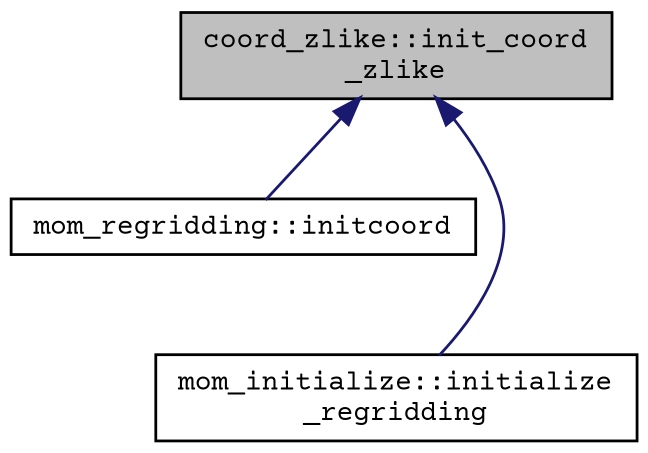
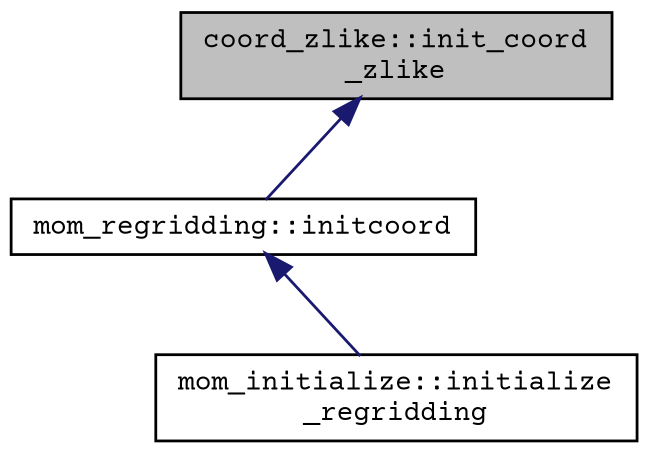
(503, 240) -> (322, 315)
